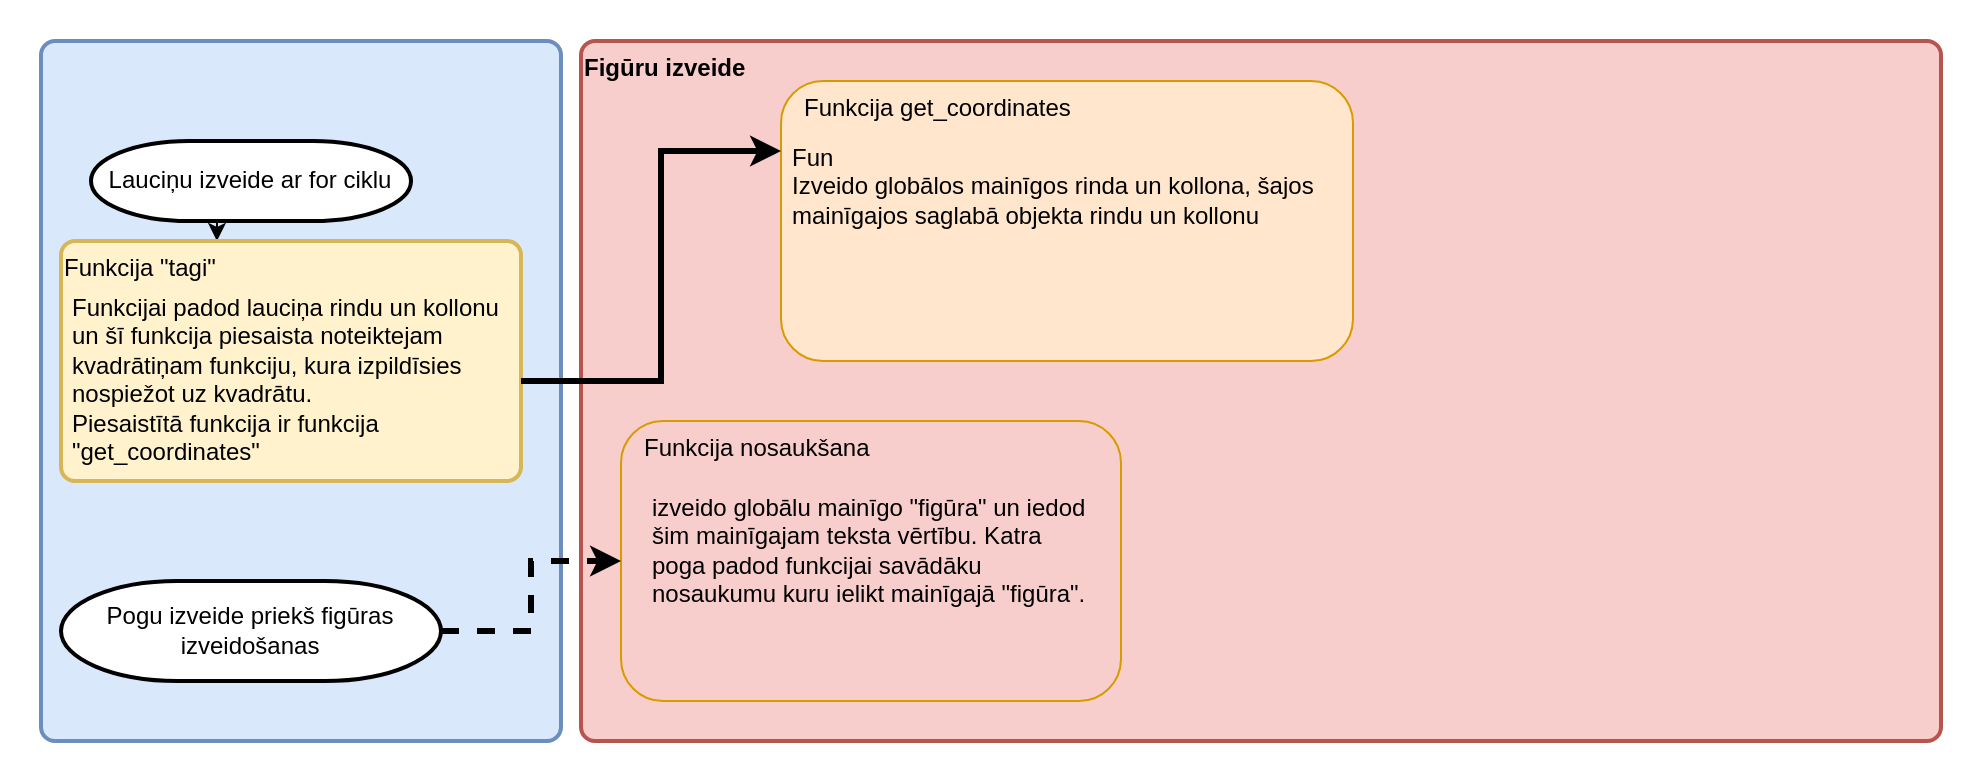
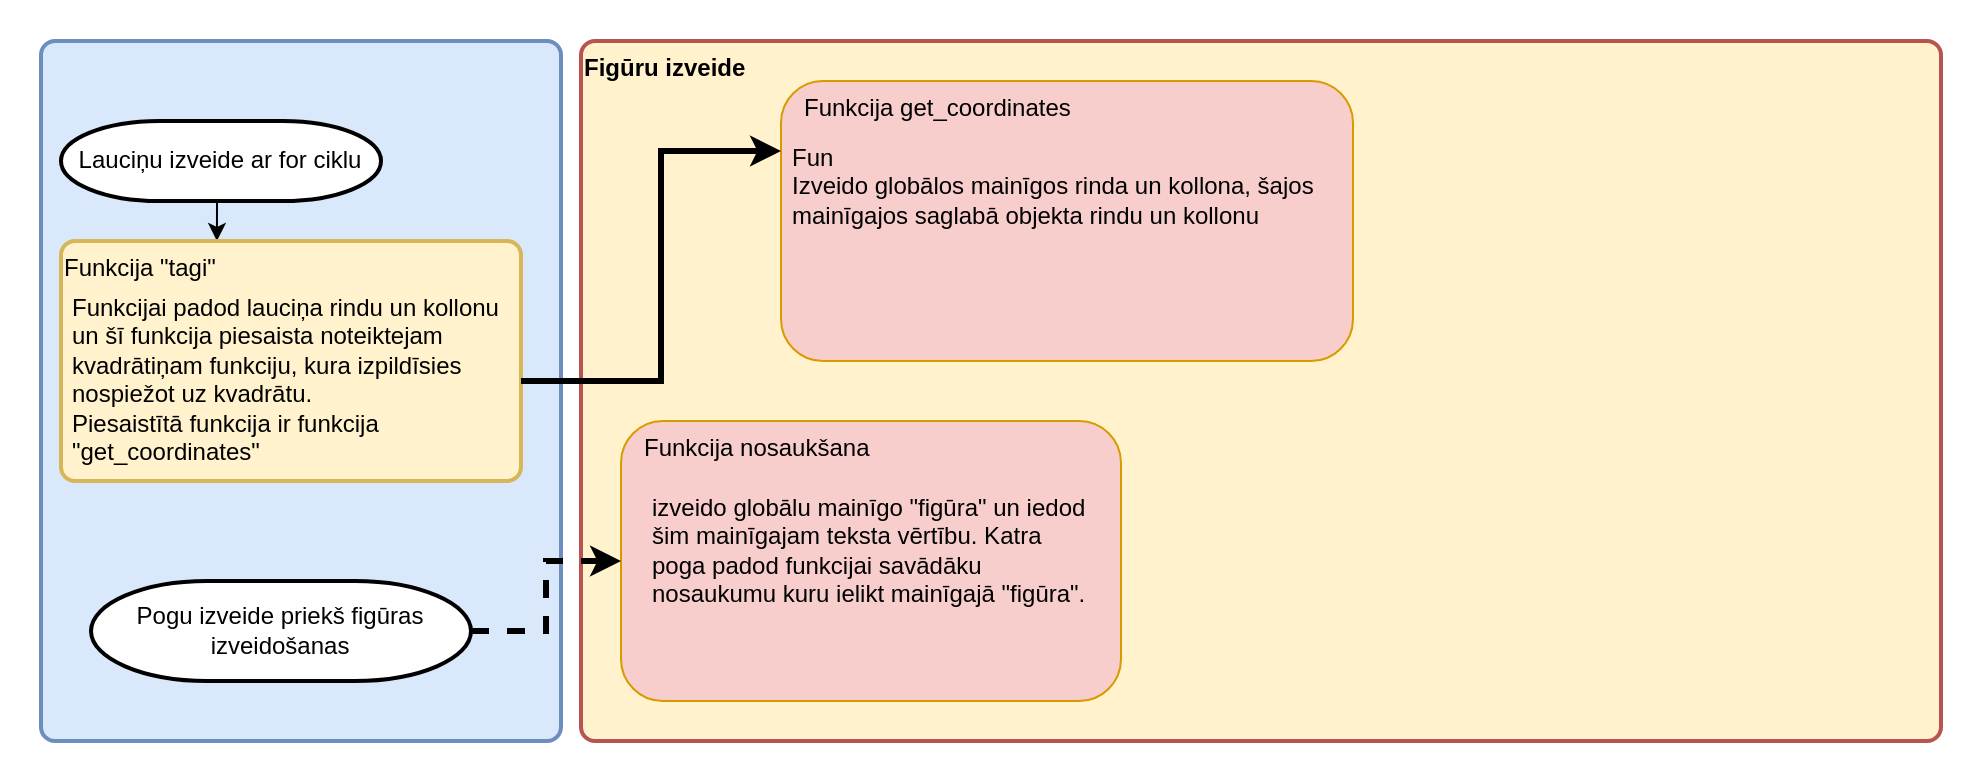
(251, 181) -> (221, 161)
(1067, 221) -> (1067, 221)
(1261, 391) -> (1261, 391)
(251, 631) -> (281, 631)
